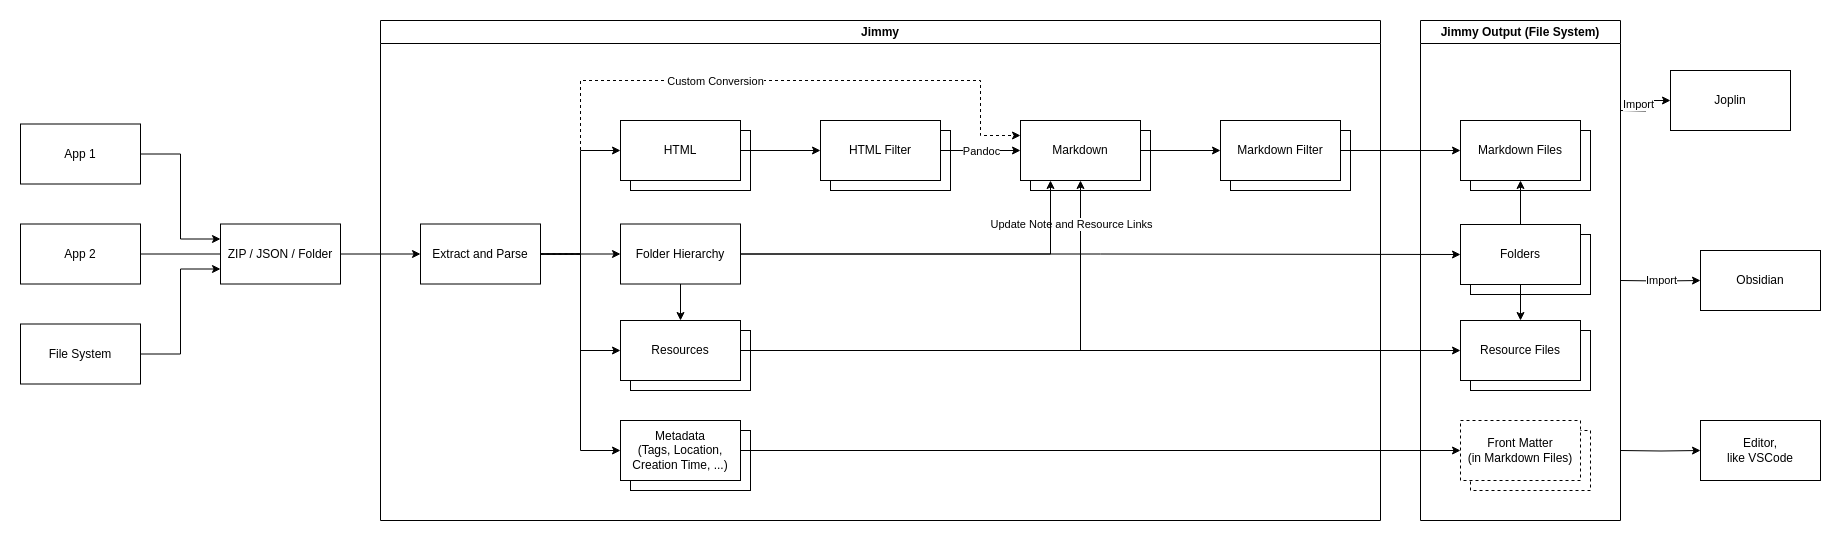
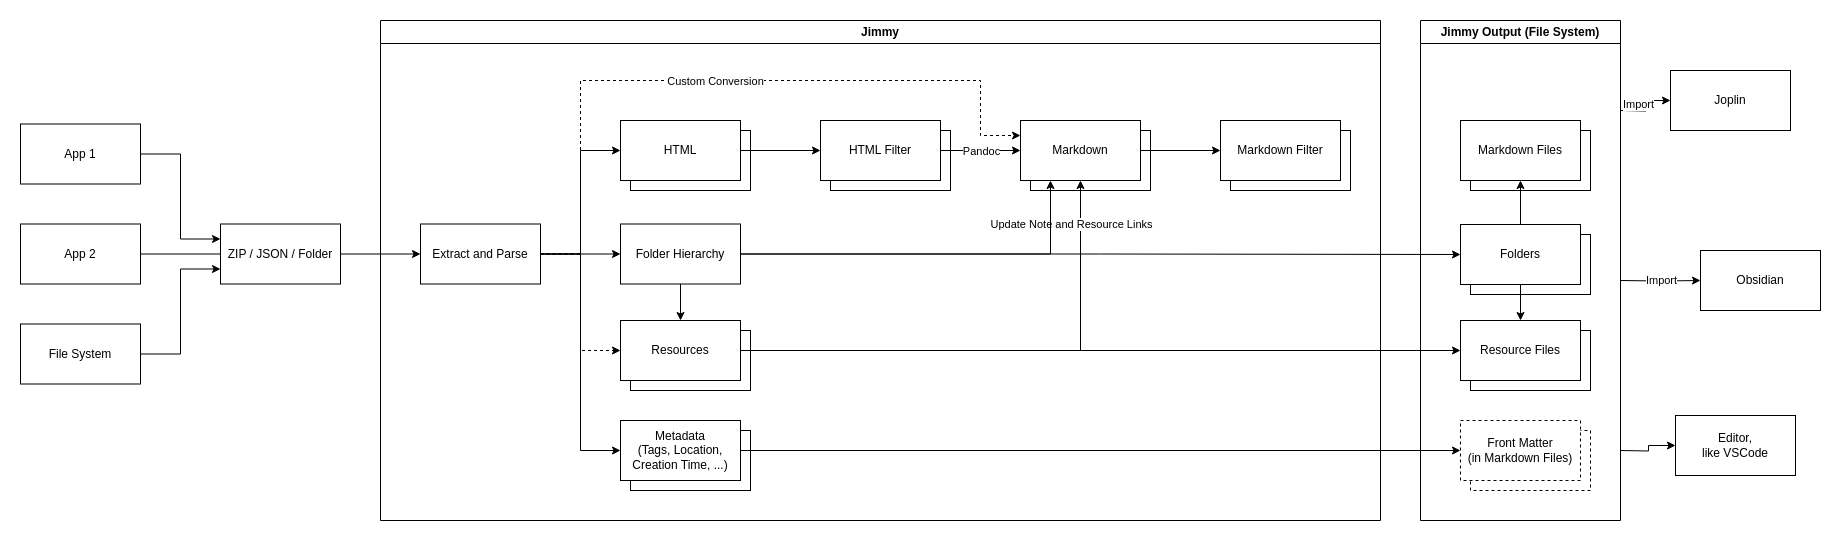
(1397, 151) -> none
(597, 351) -> (597, 351)
(1761, 451) -> (1736, 446)
